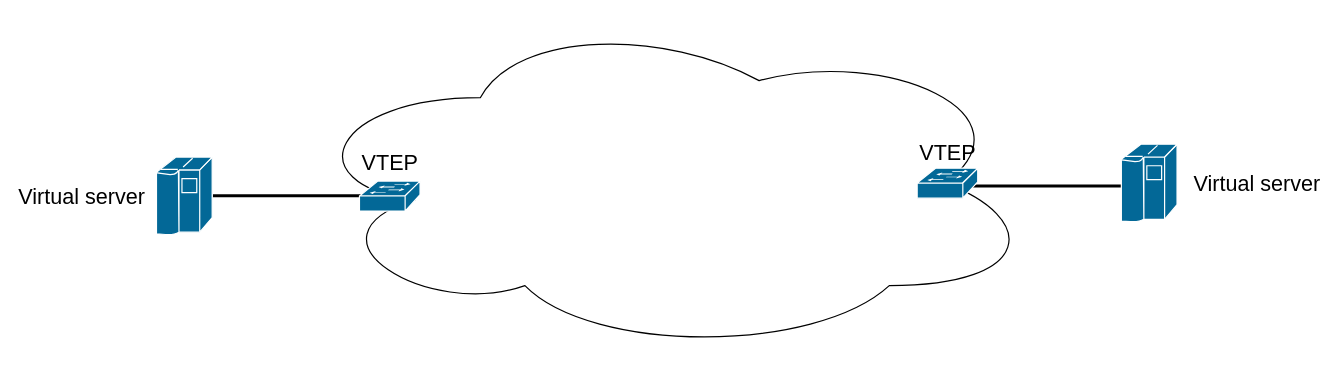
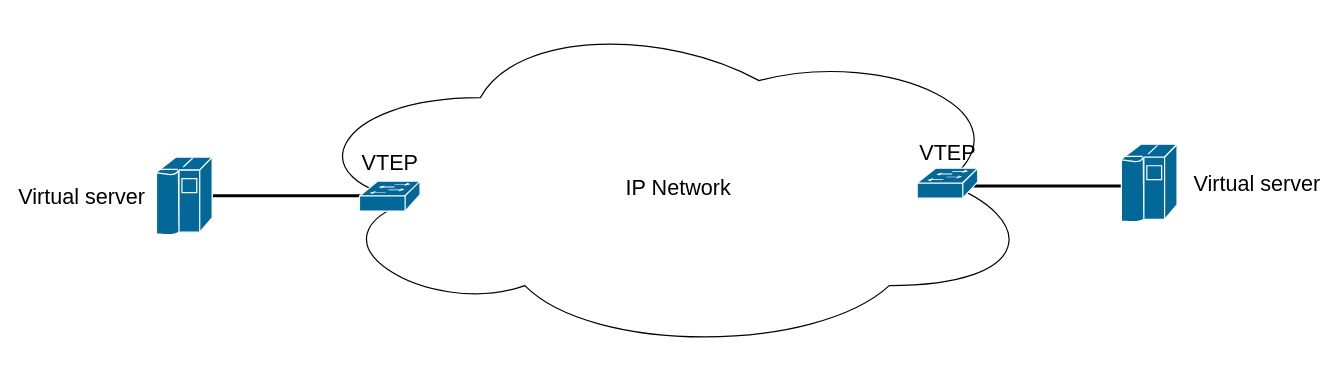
none -> (678, 188)
